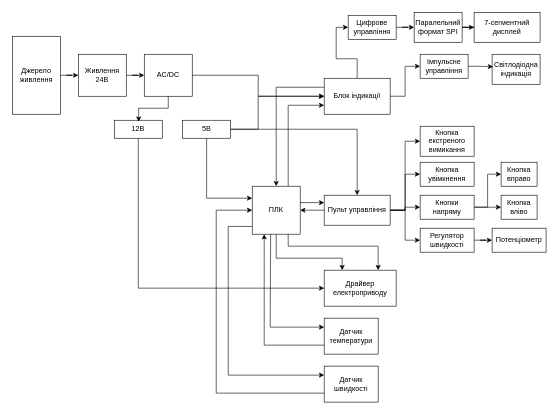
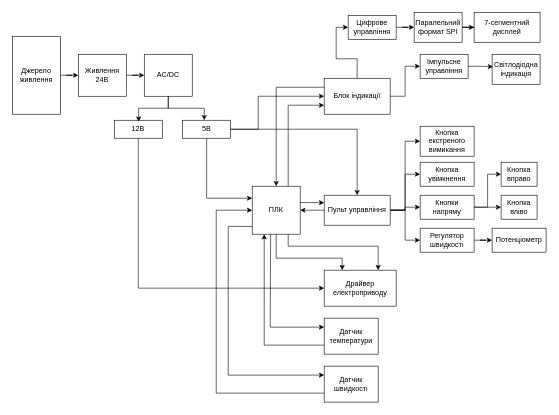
(234, 75) -> (204, 110)
